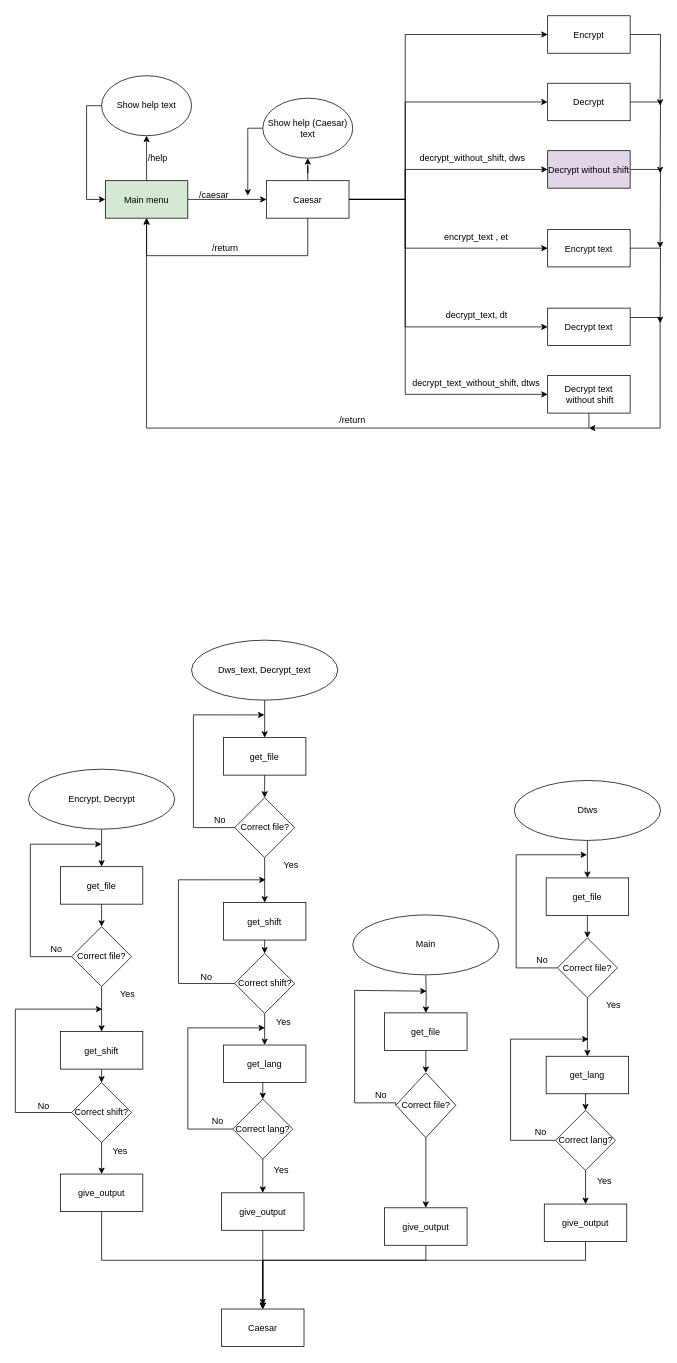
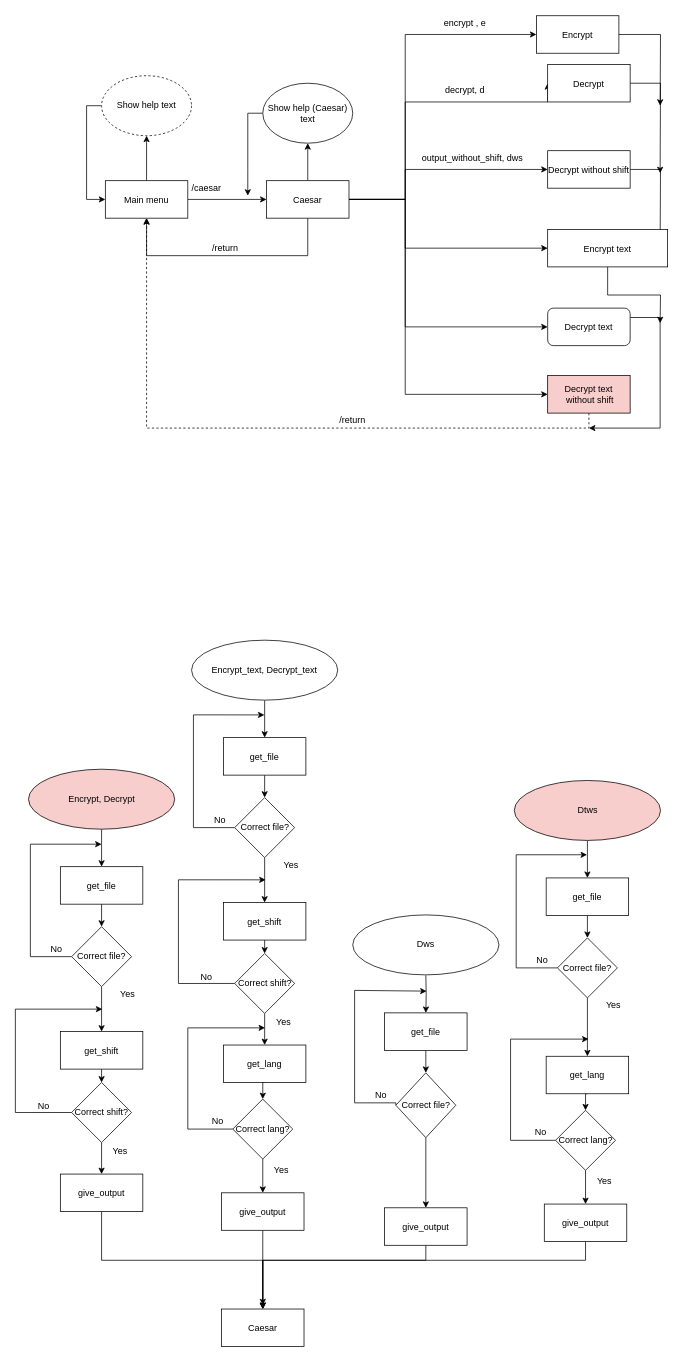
none -> (465, 23)
(589, 34) -> (578, 34)
none -> (465, 90)
(589, 102) -> (589, 83)
(147, 105) -> (147, 105)
(308, 128) -> (308, 113)
(158, 158) -> none
(473, 158) -> (473, 158)
(589, 169) -> (589, 169)
(214, 195) -> (207, 188)
(147, 199) -> (147, 199)
(477, 237) -> none
(589, 248) -> (608, 248)
(477, 315) -> none
(589, 327) -> (589, 327)
(477, 383) -> none
(589, 394) -> (589, 394)
(290, 428) -> (290, 428)
(265, 670) -> (265, 670)
(102, 799) -> (102, 799)
(588, 810) -> (588, 810)
(426, 945) -> (426, 945)
